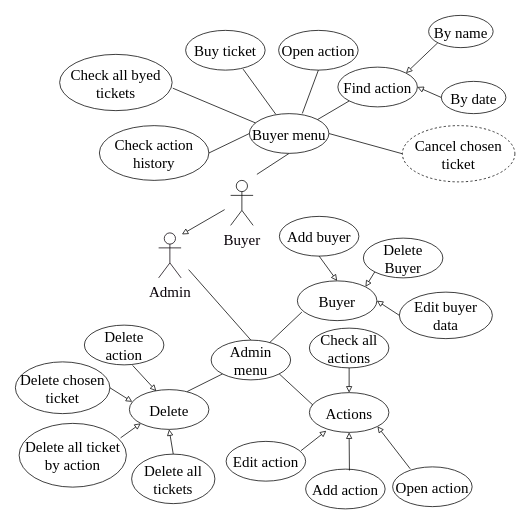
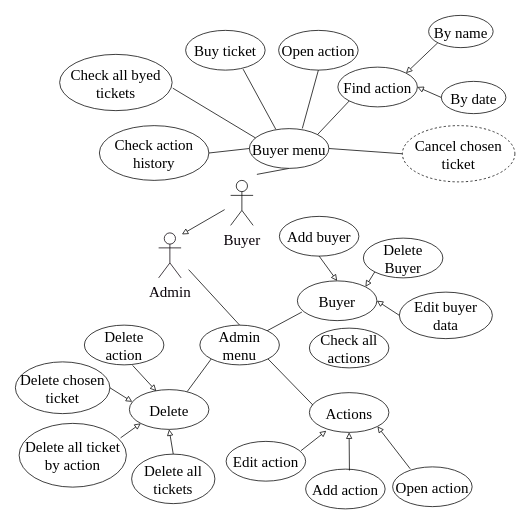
(289, 134) -> (289, 149)
(251, 360) -> (240, 345)
(349, 377) -> none
